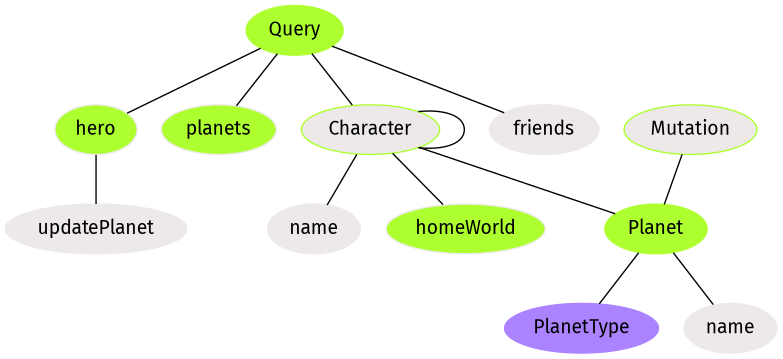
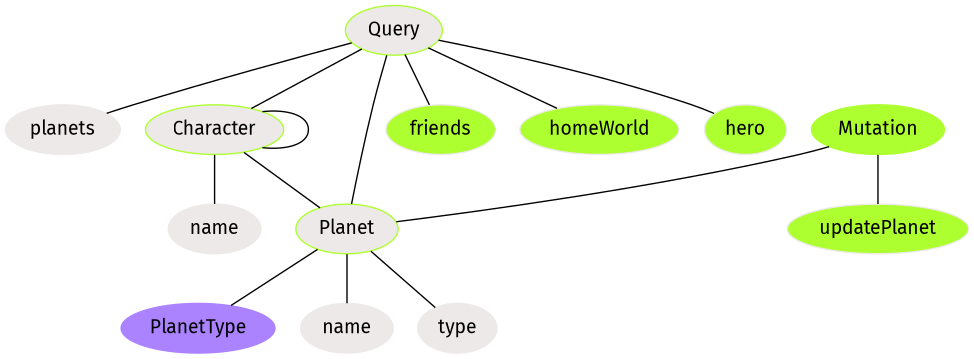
(295, 30) -> (394, 30)
none -> (367, 129)
(219, 130) -> (63, 130)
(544, 130) -> (441, 130)
(690, 130) -> (878, 130)
(96, 179) -> (878, 179)
(418, 179) -> (493, 78)
(96, 229) -> (878, 229)
(656, 229) -> (347, 229)
none -> (457, 328)
